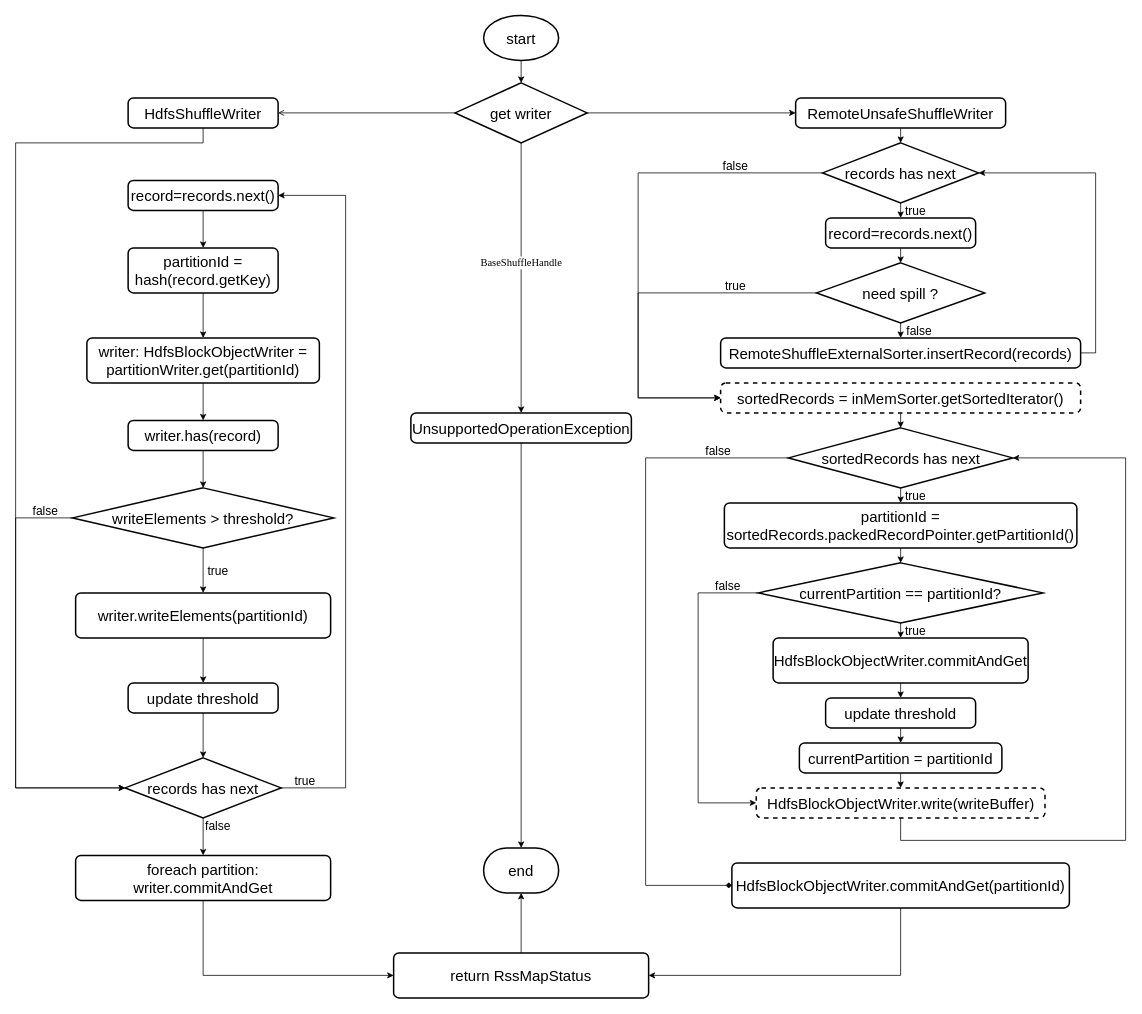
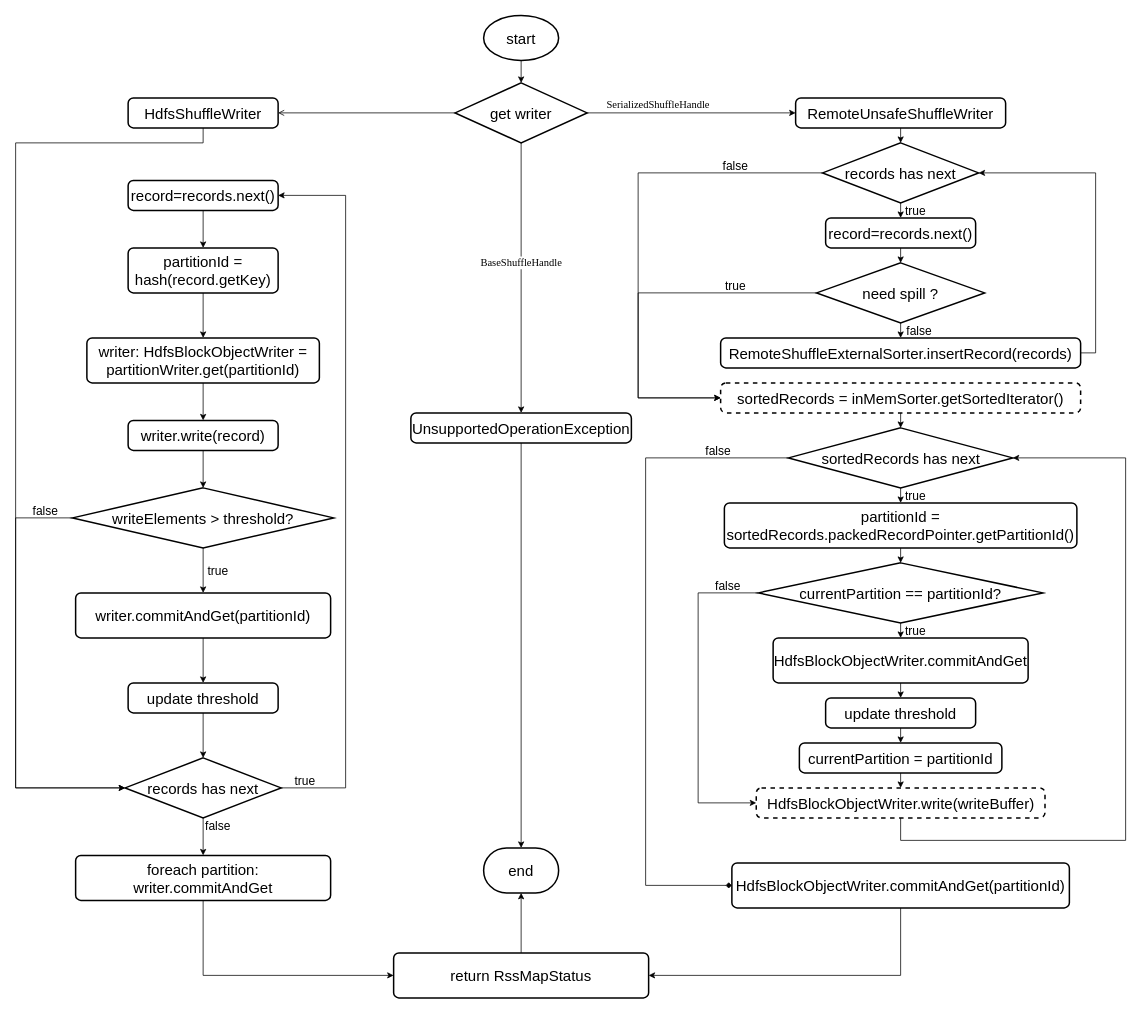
none -> (658, 105)
(203, 435) -> (203, 435)
(203, 615) -> (203, 615)
